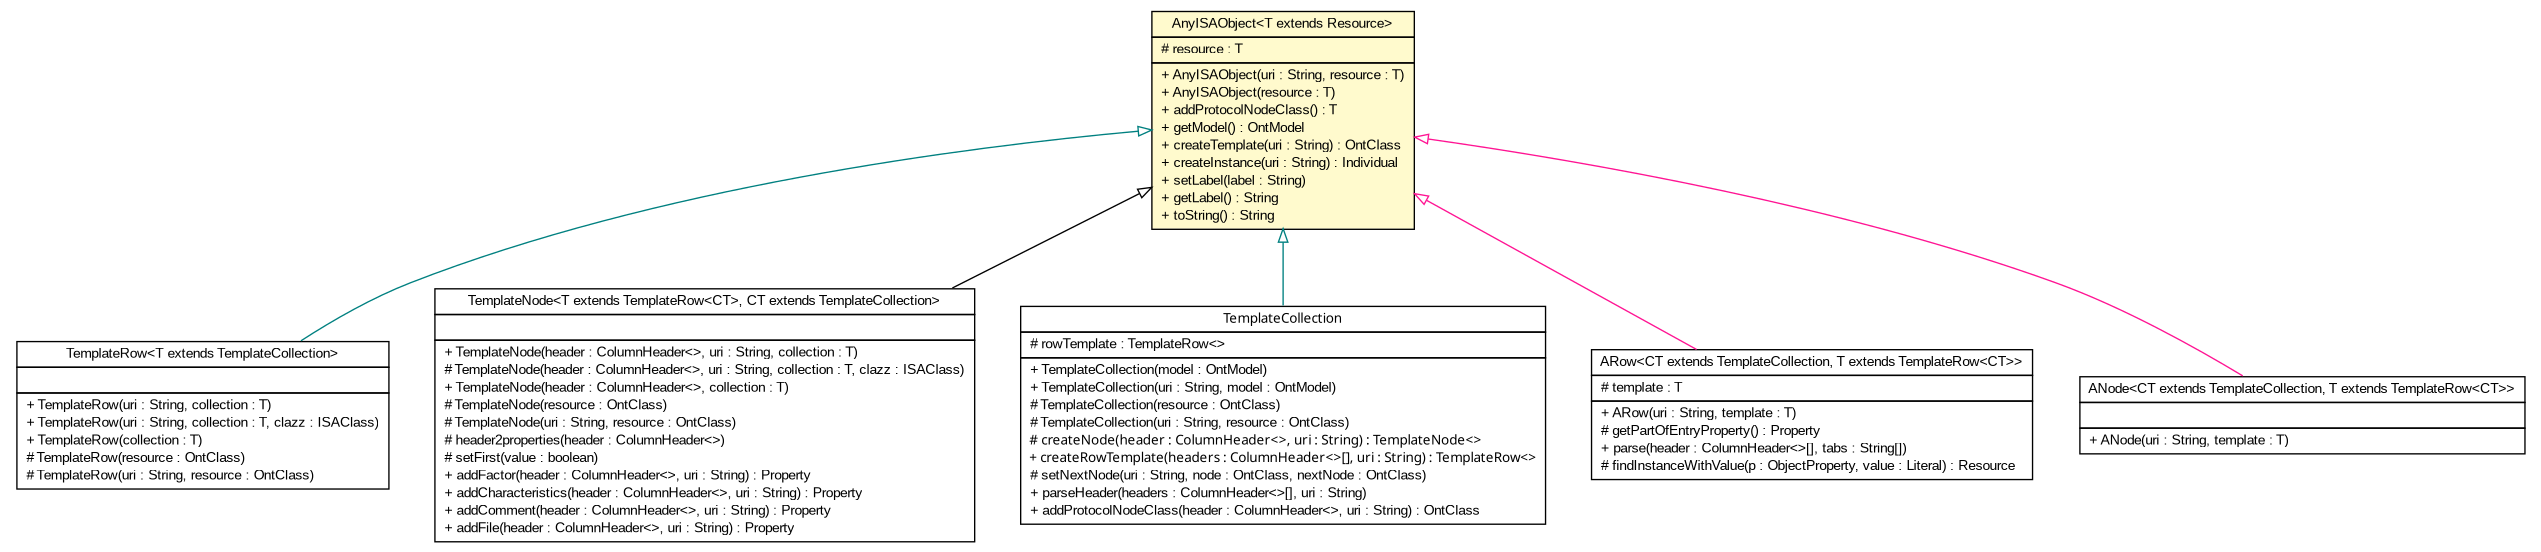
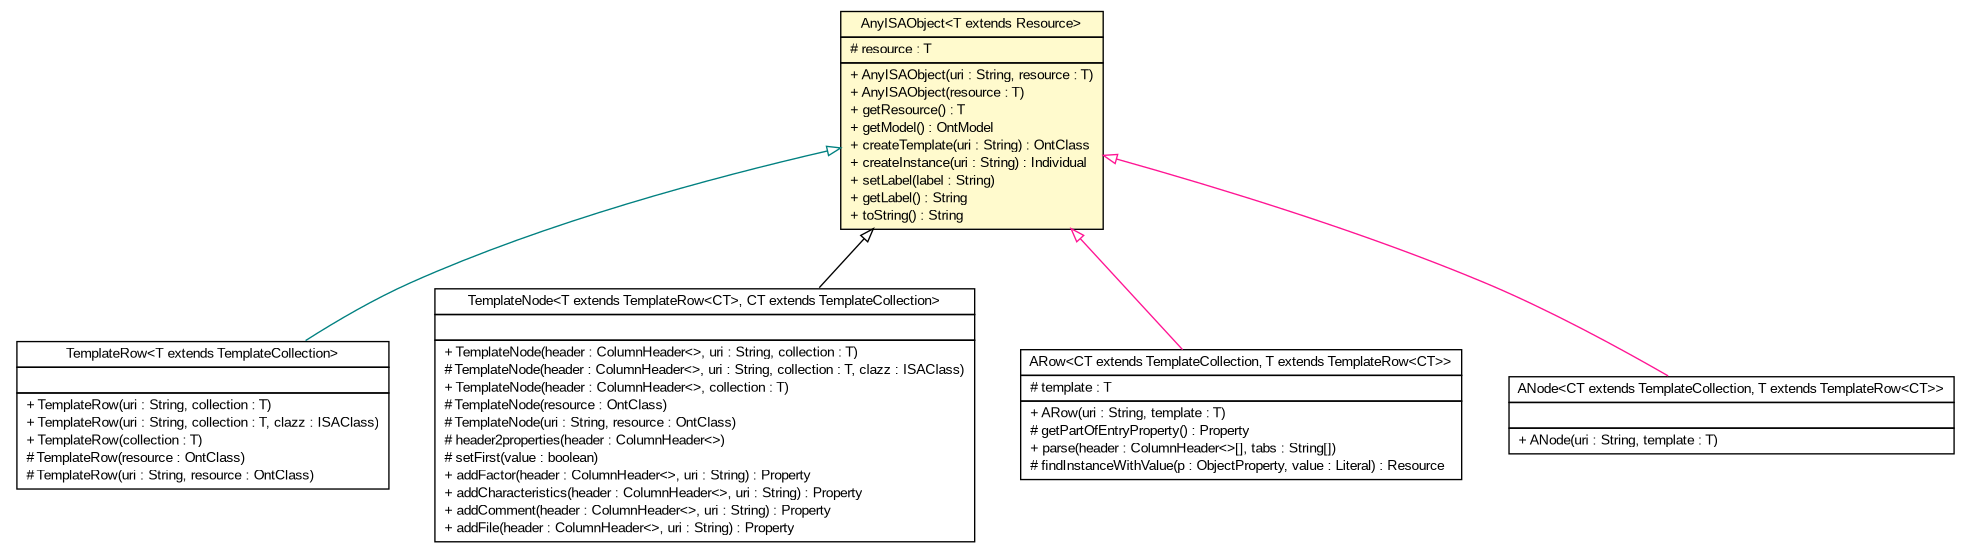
(1249, 110) -> (908, 110)
(1283, 415) -> none
